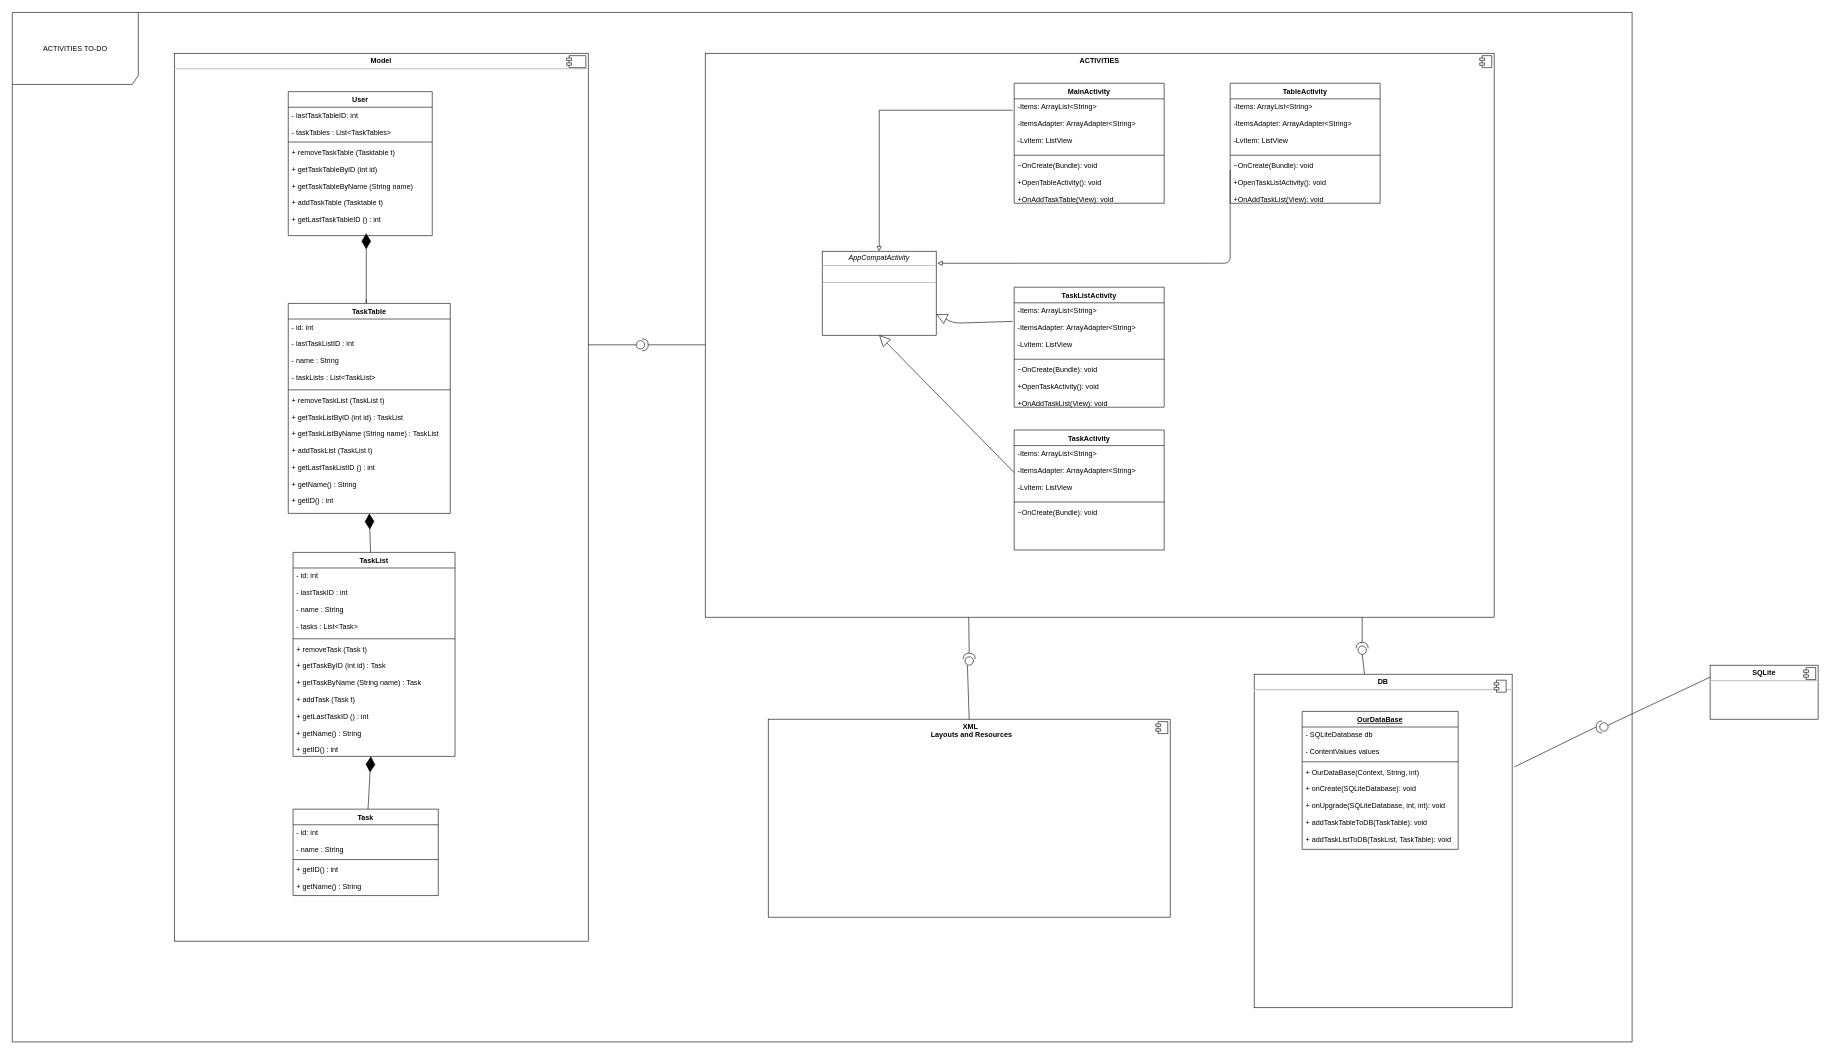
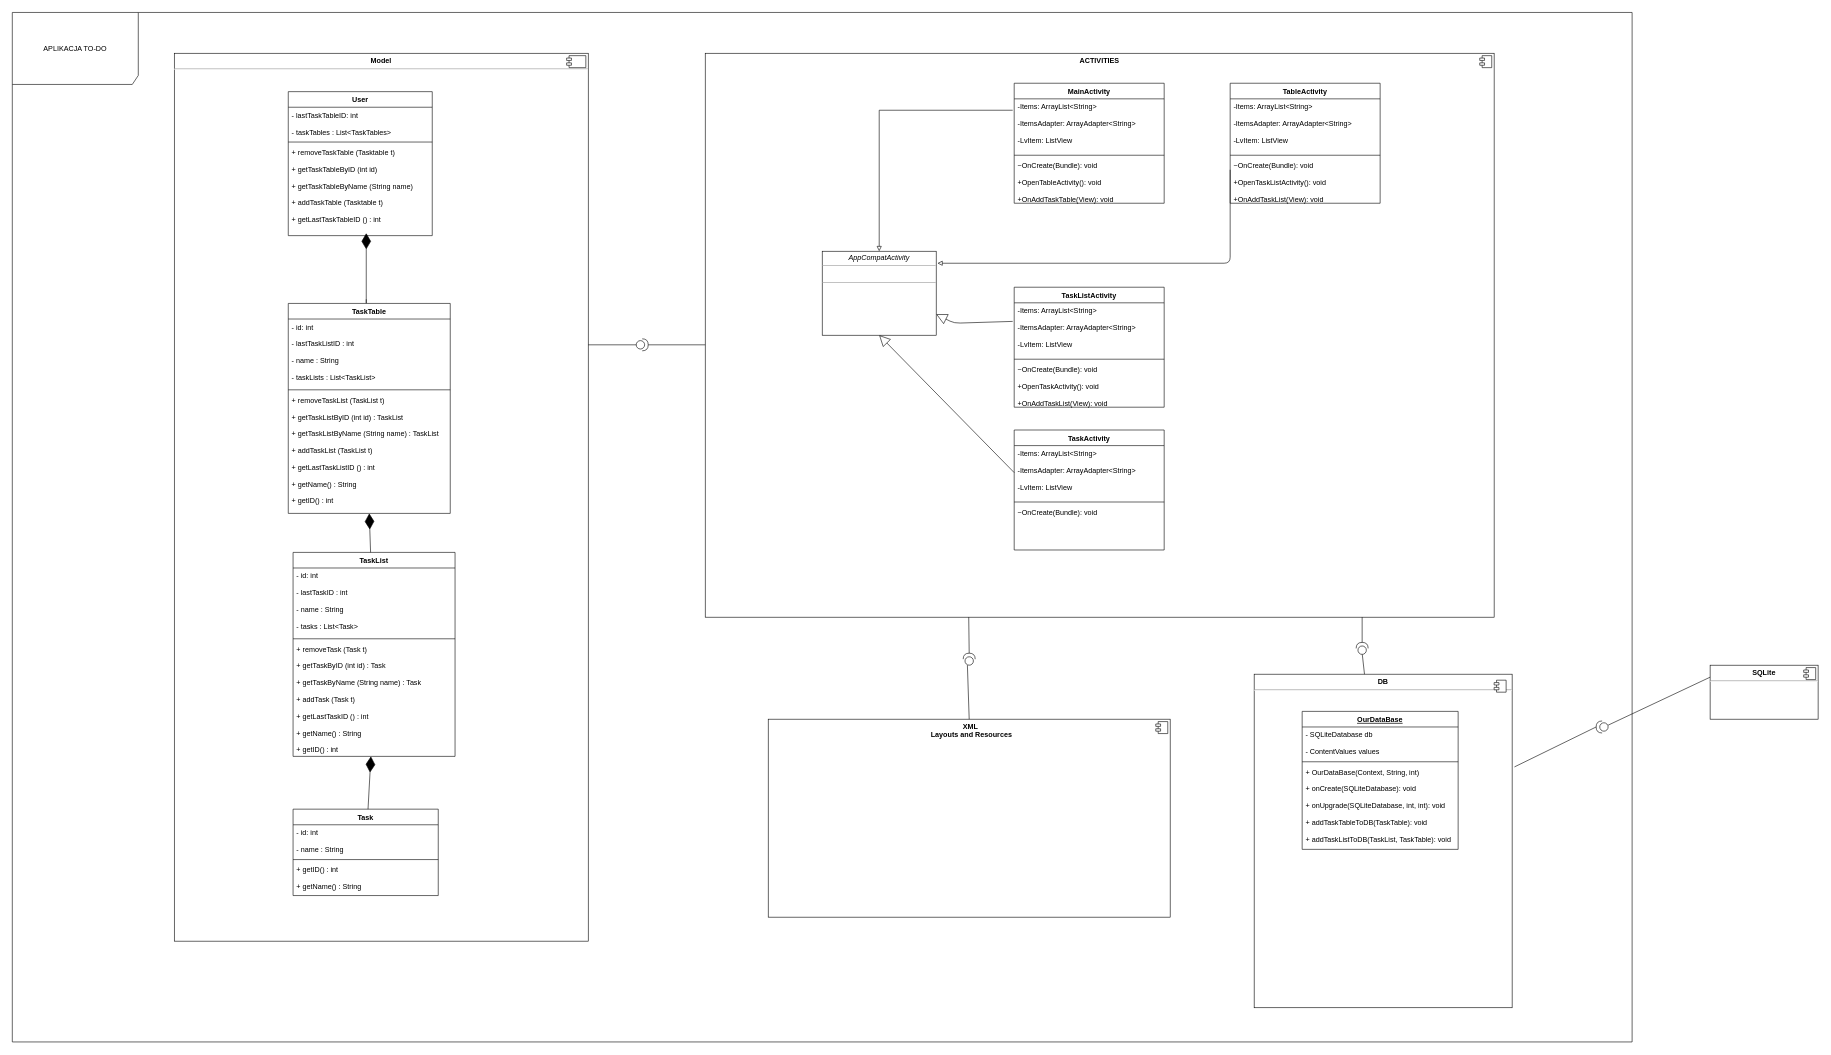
(75, 48) -> (75, 48)
